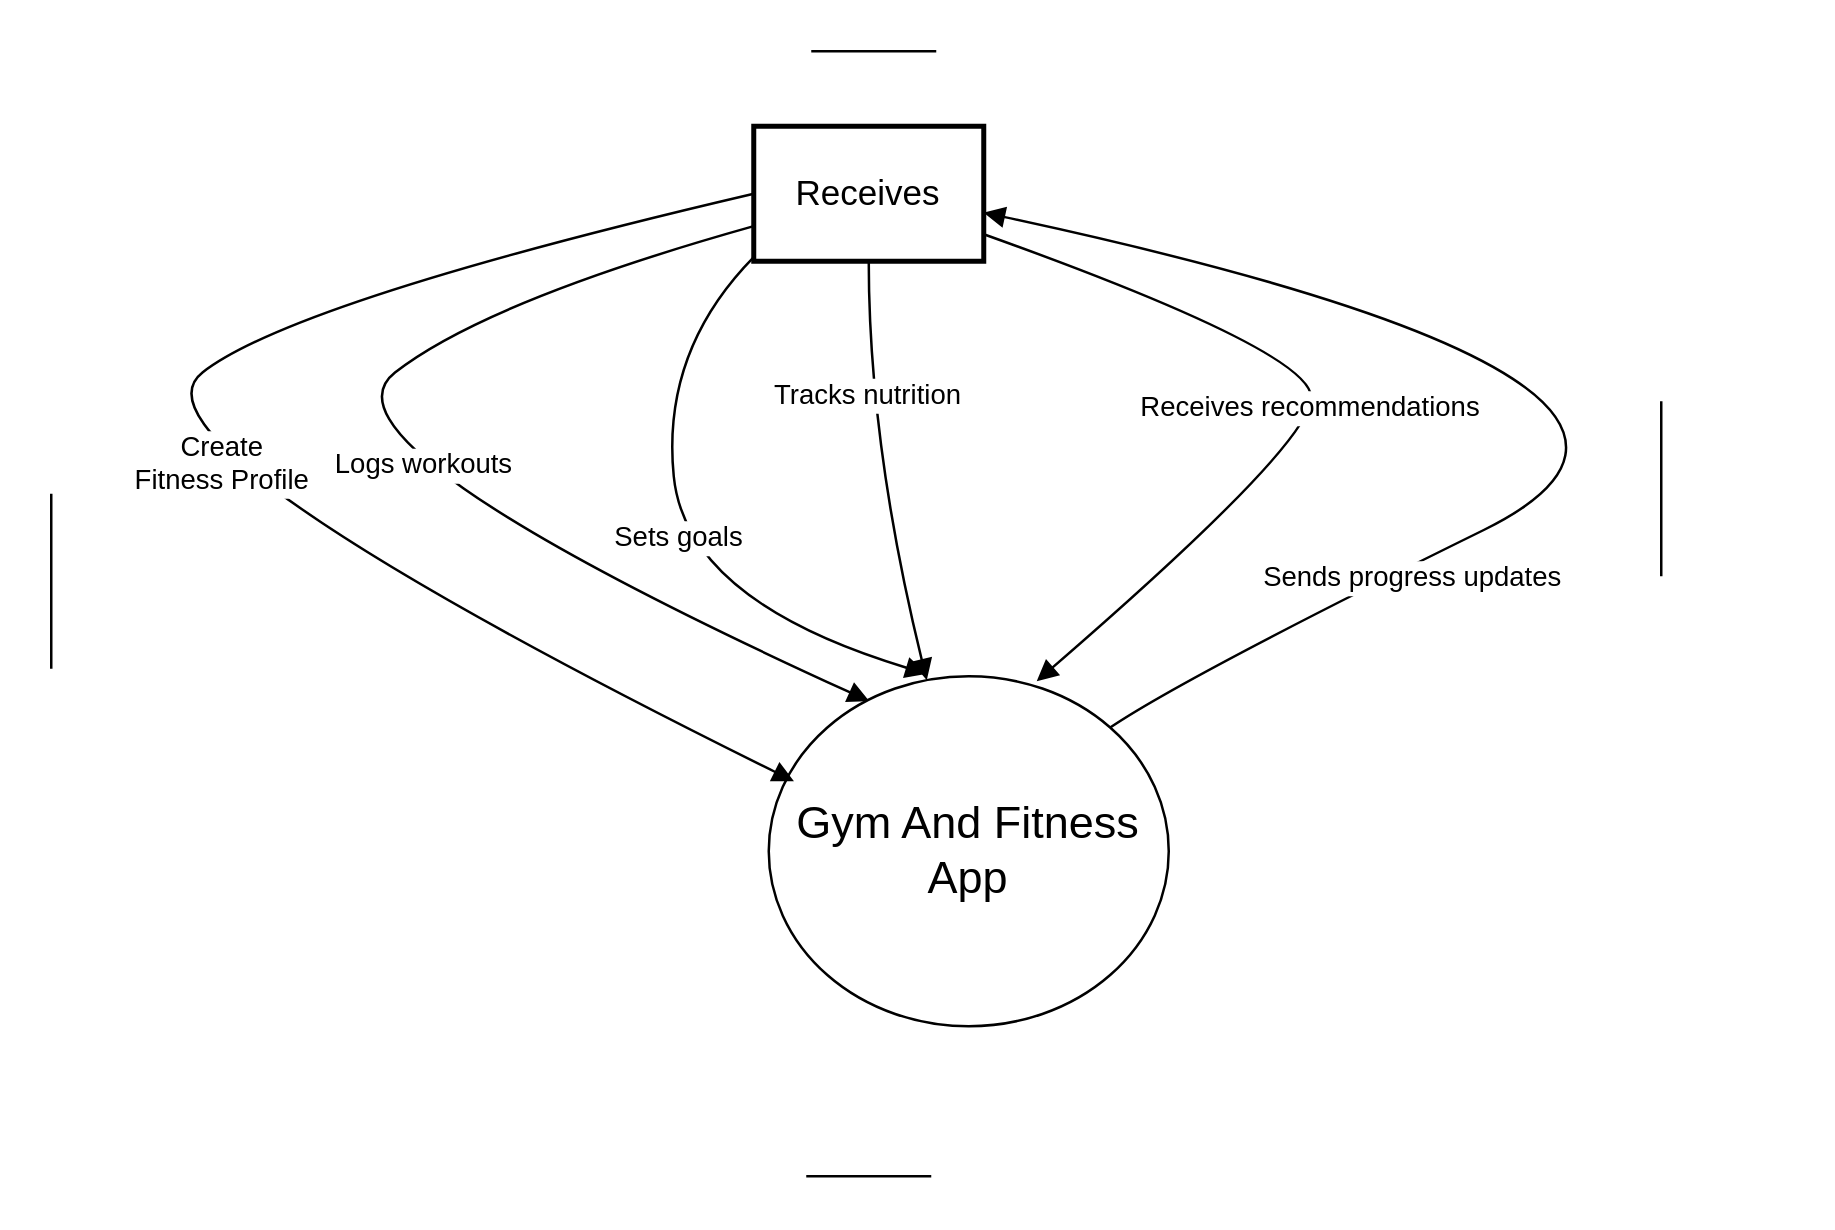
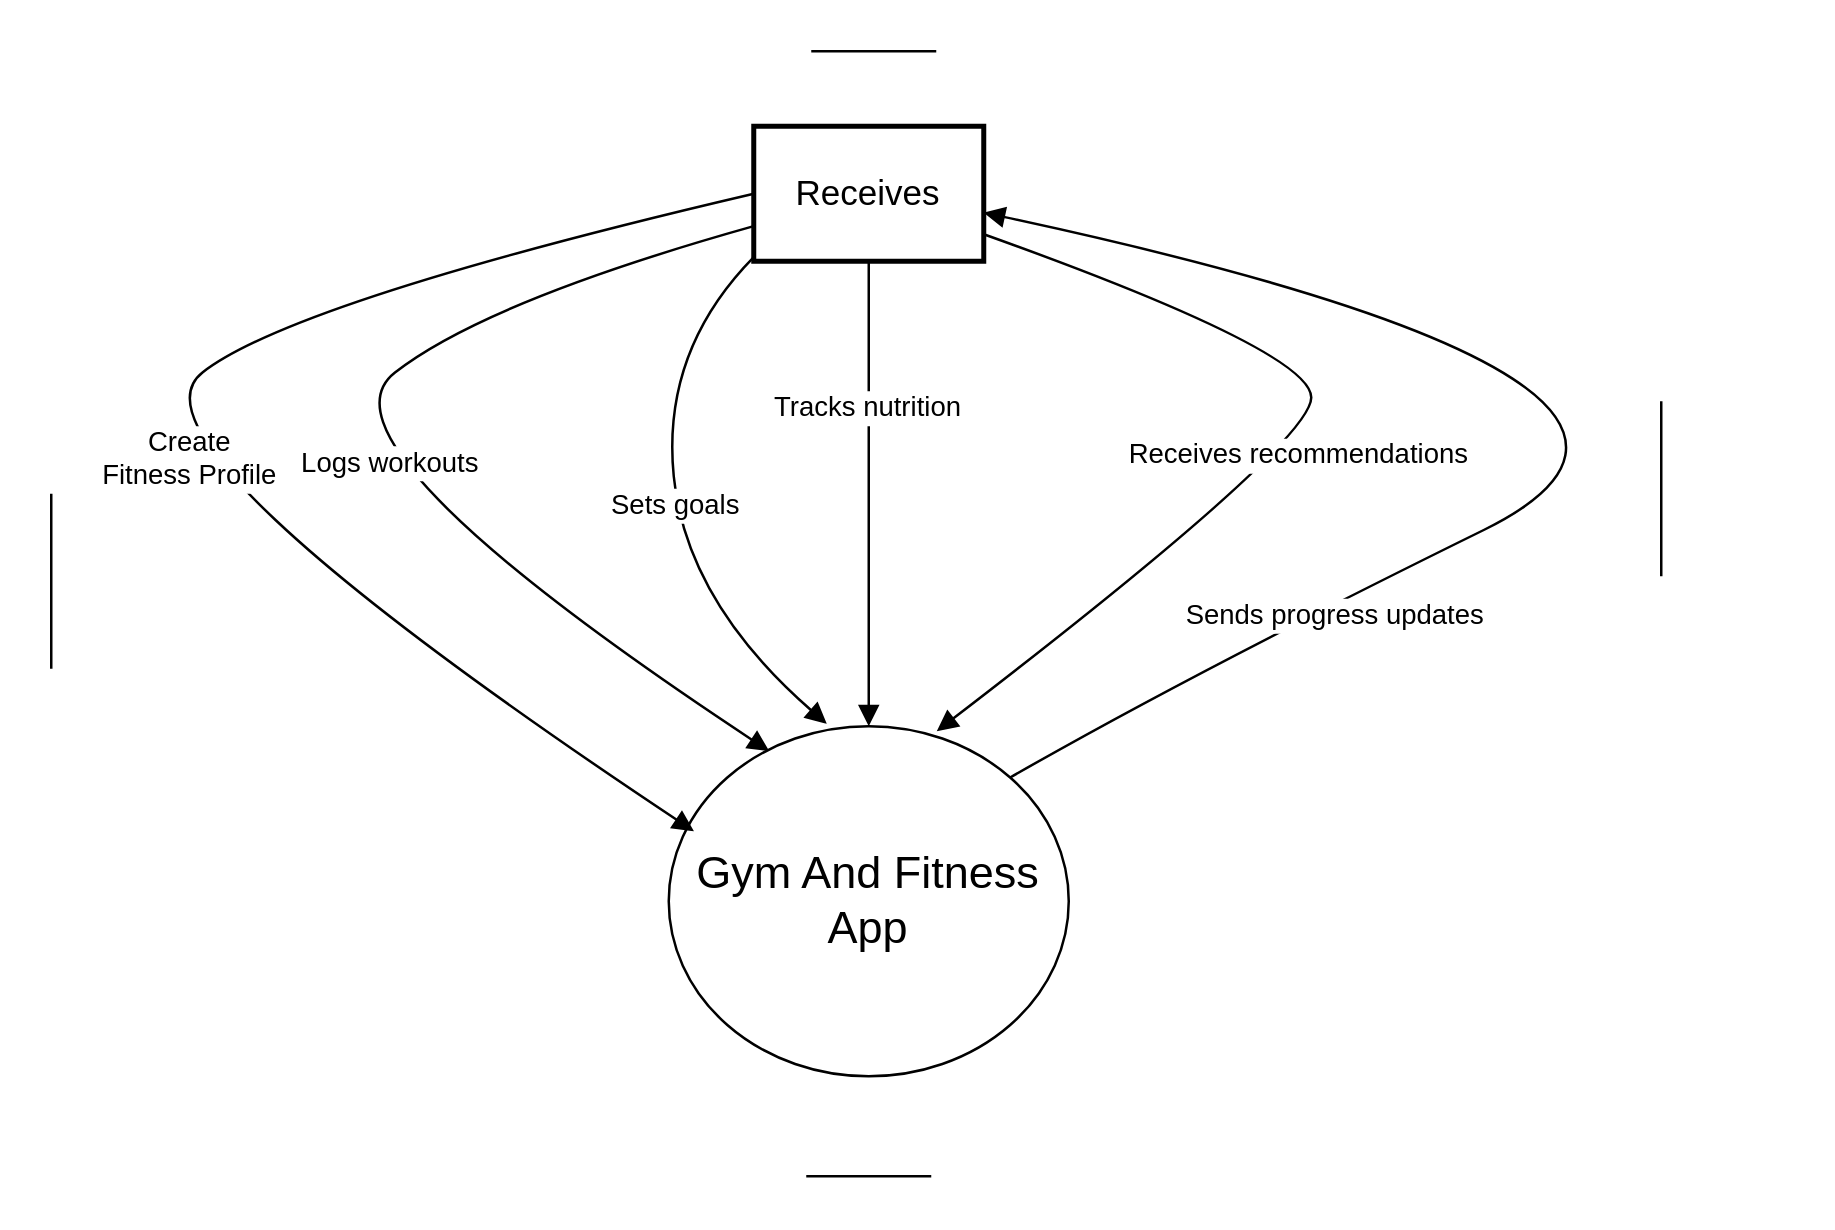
(969, 851) -> (869, 901)
